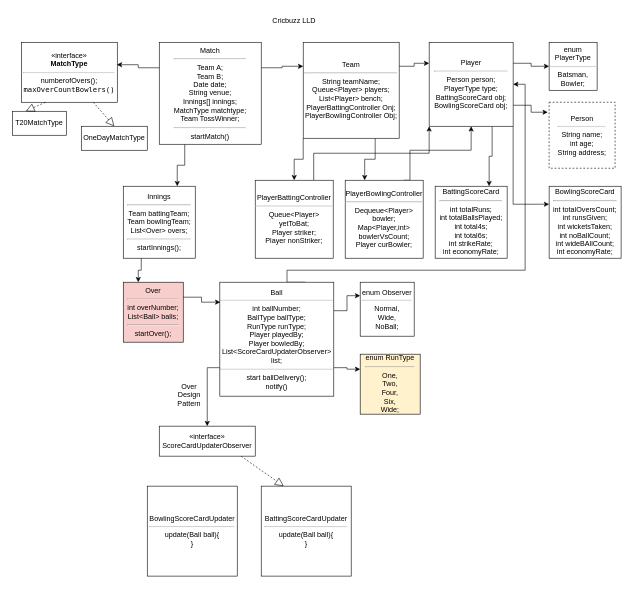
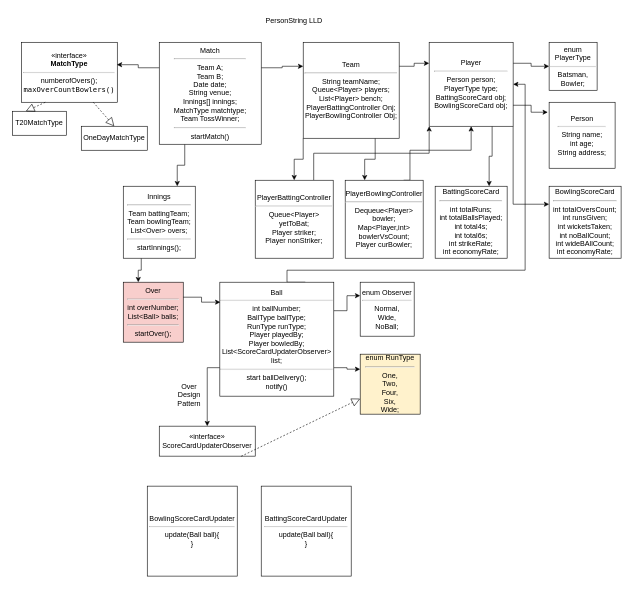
(294, 21) -> (294, 21)
(582, 135) -> (582, 135)
(259, 469) -> (297, 430)
